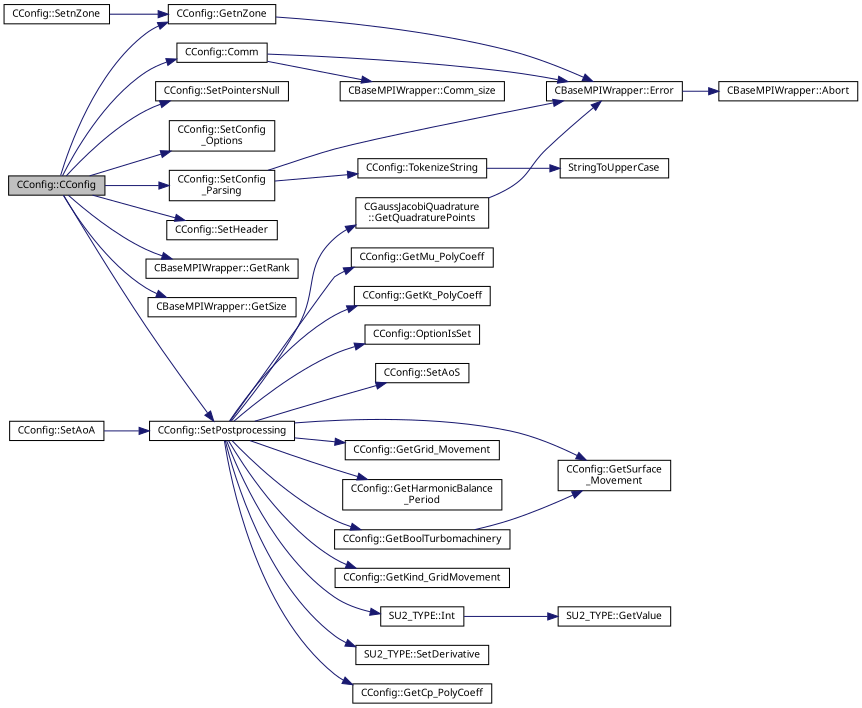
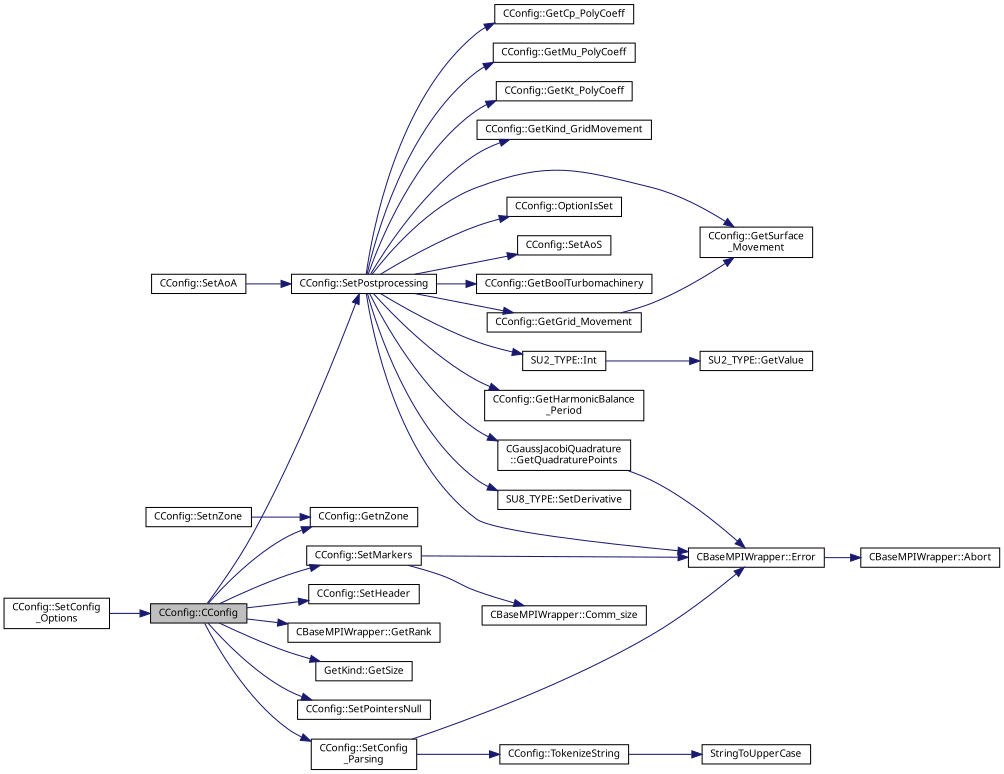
(432, 35) -> (457, 501)
(222, 53) -> (364, 556)
(125, 165) -> (125, 613)
(222, 307) -> (364, 671)
(525, 515) -> (675, 293)
(422, 655) -> (564, 500)
